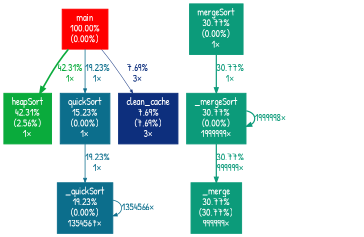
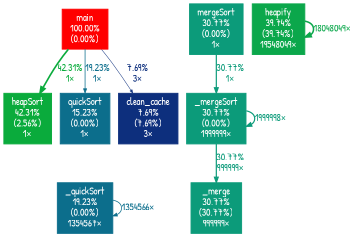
none -> (279, 29)
(85, 161) -> none
